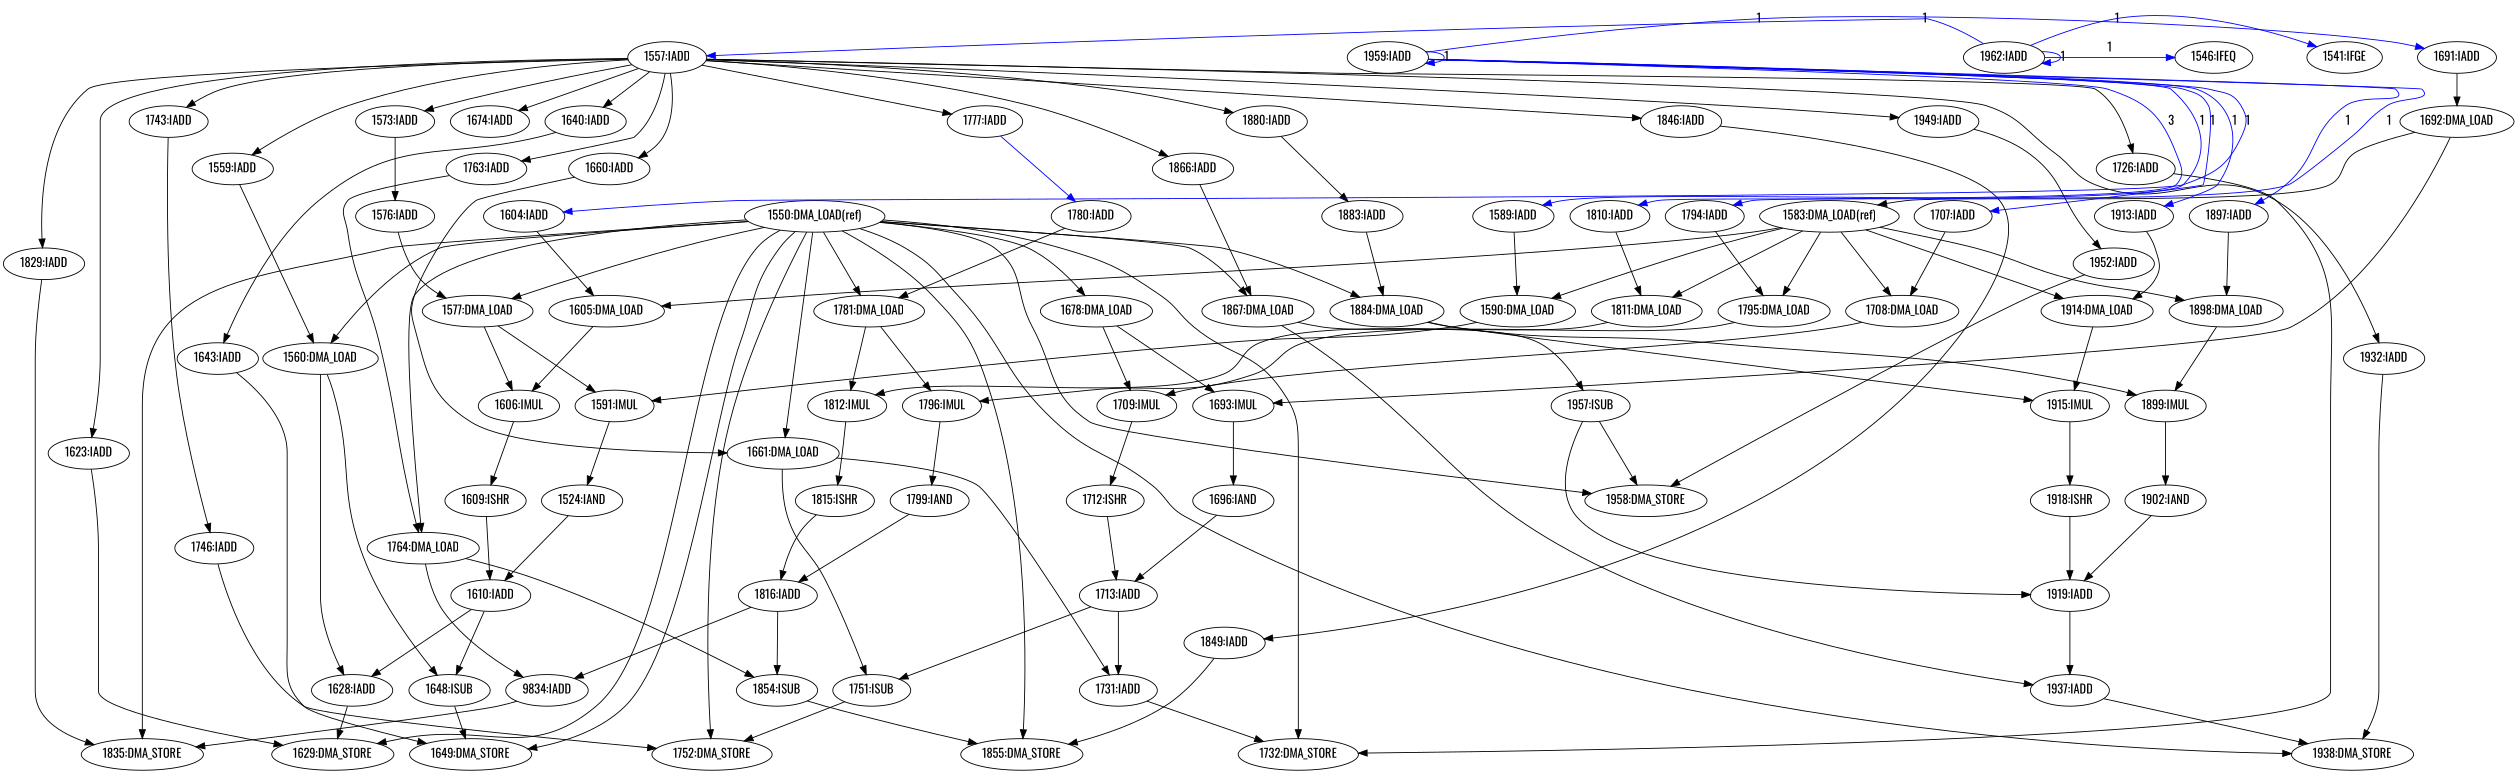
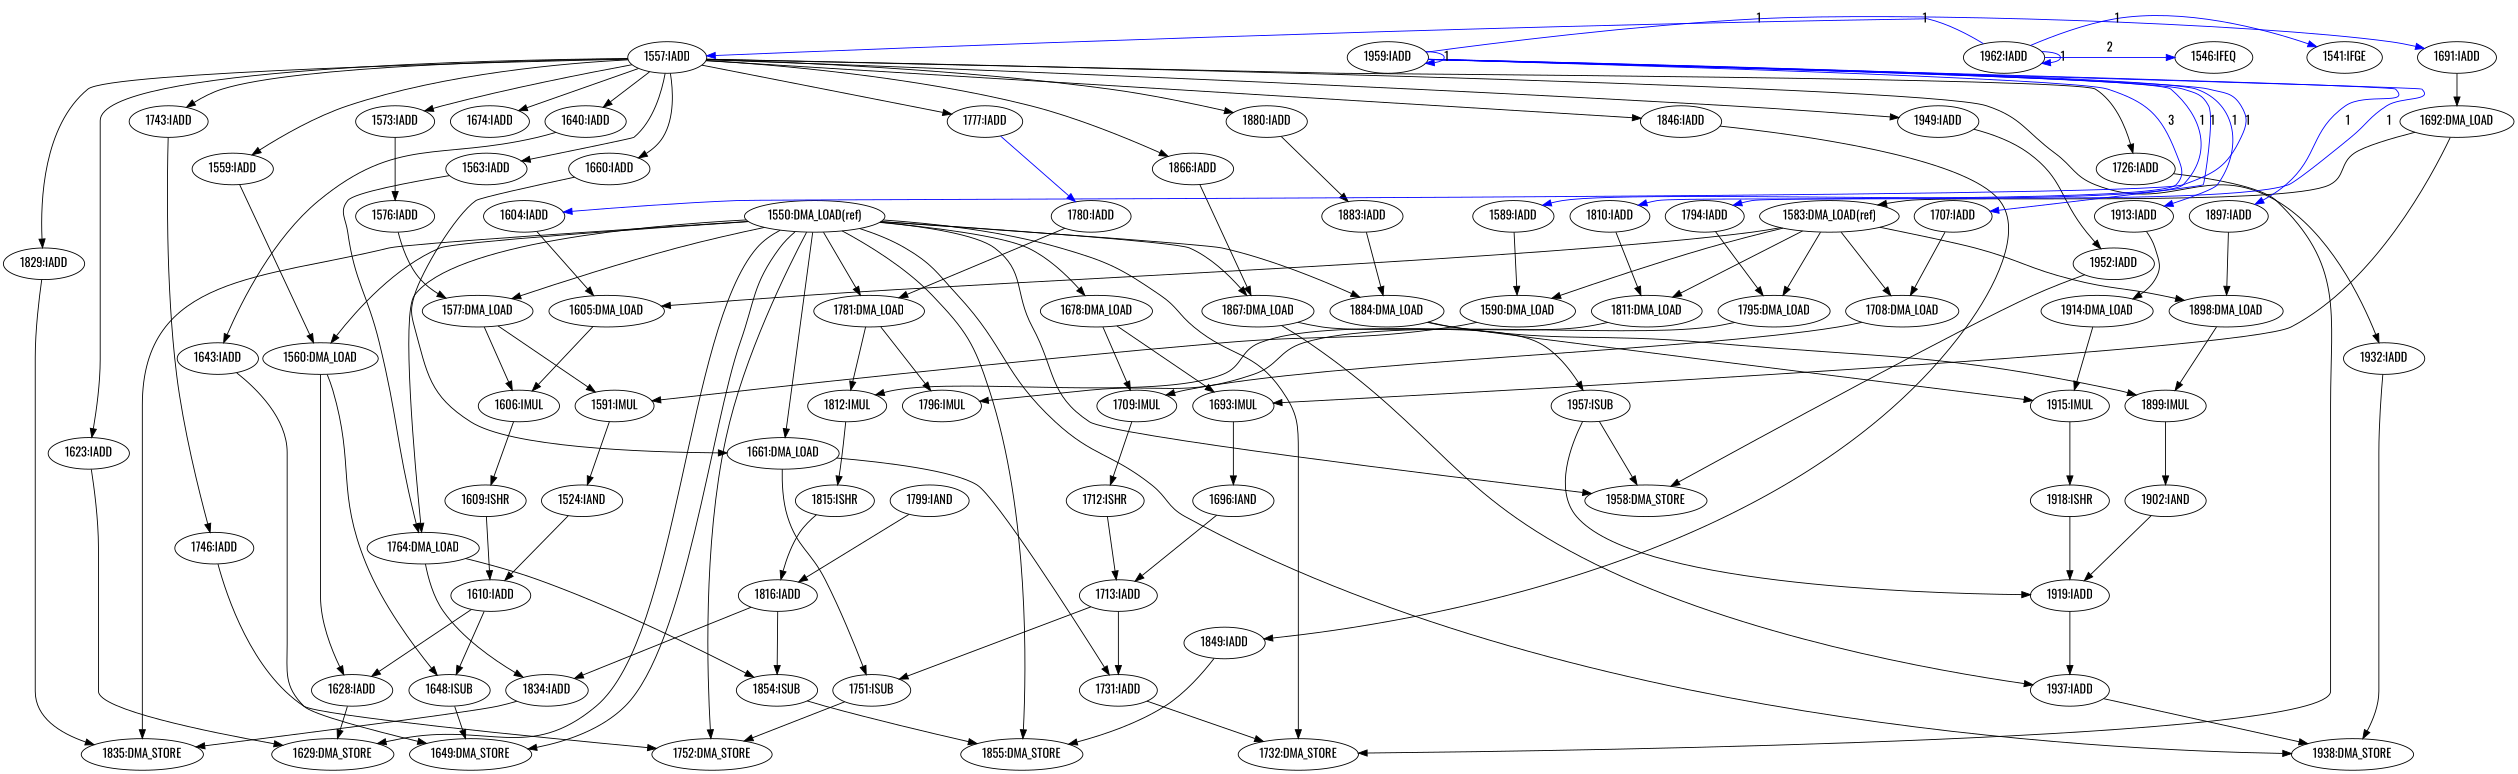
(2110, 48) -> (2110, 48)
(486, 169) -> (486, 169)
(1960, 263) -> none
(936, 449) -> none
(547, 690) -> (547, 690)
